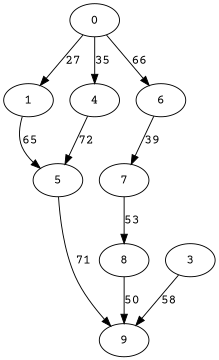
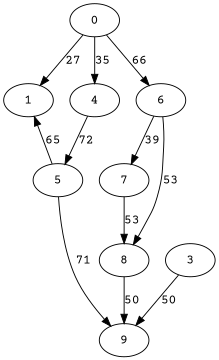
(20, 141) -> (45, 145)
none -> (161, 179)
(169, 300) -> (169, 300)
